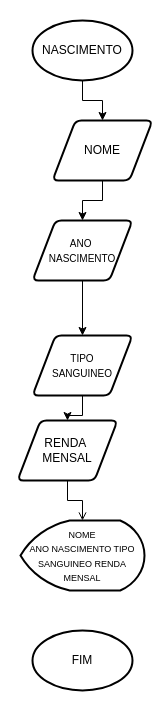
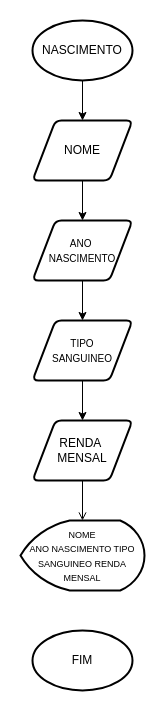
(103, 151) -> (83, 151)
(83, 366) -> (83, 351)
(68, 451) -> (83, 451)
